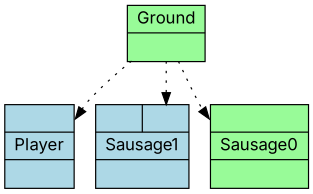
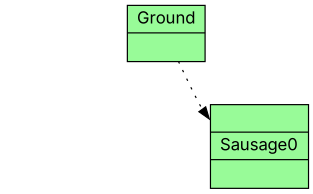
(39, 146) -> none
(142, 146) -> none
